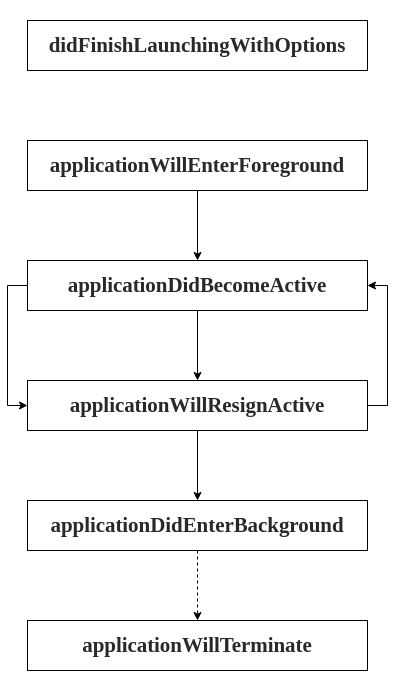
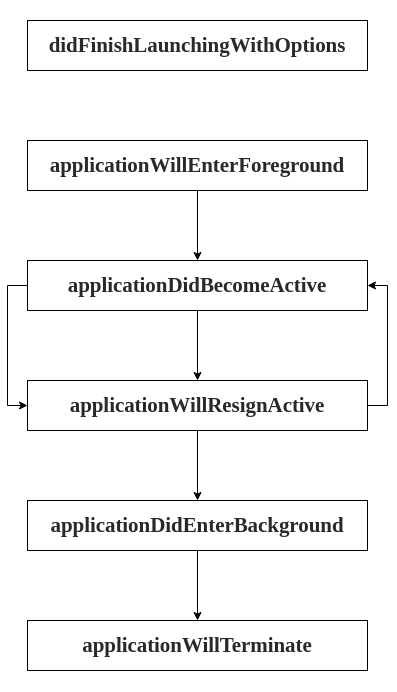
(198, 582) -> (198, 582)
